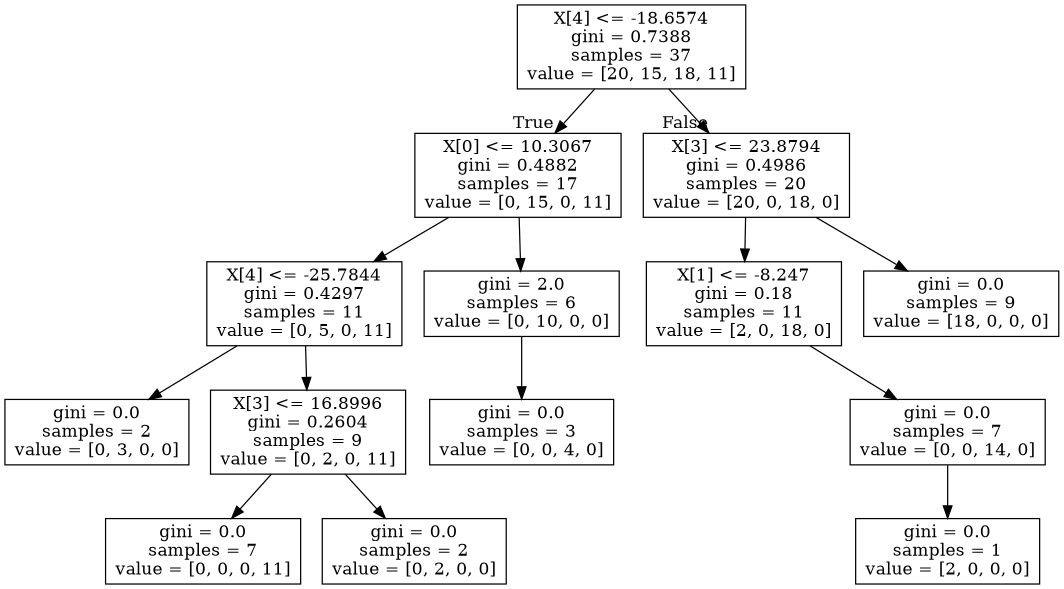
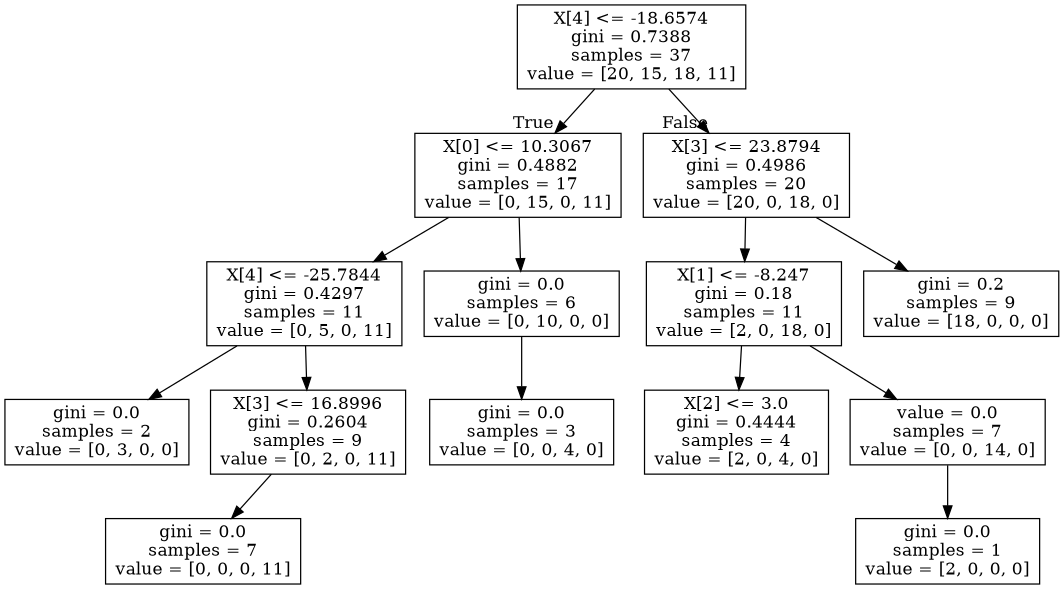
(522, 304) -> (522, 304)
(961, 304) -> (961, 304)
none -> (737, 432)
(948, 432) -> (948, 432)
(414, 551) -> none
